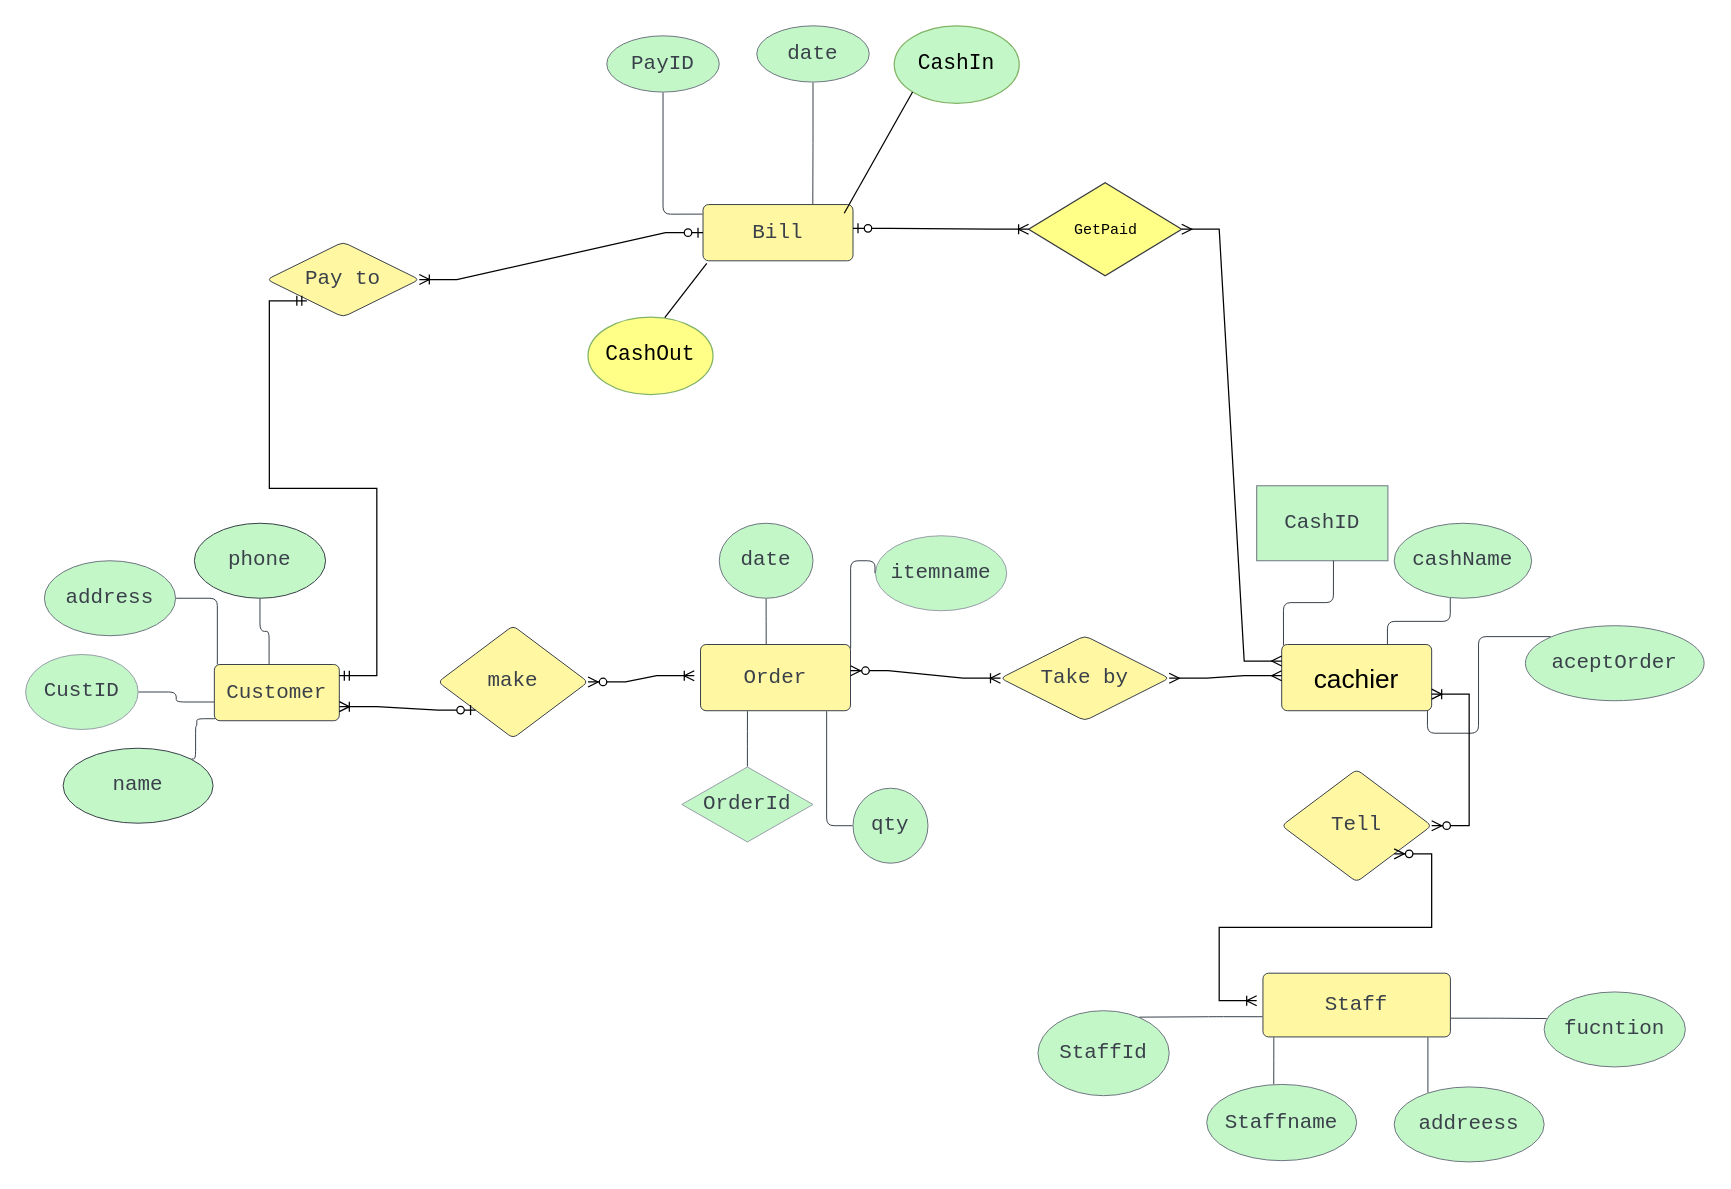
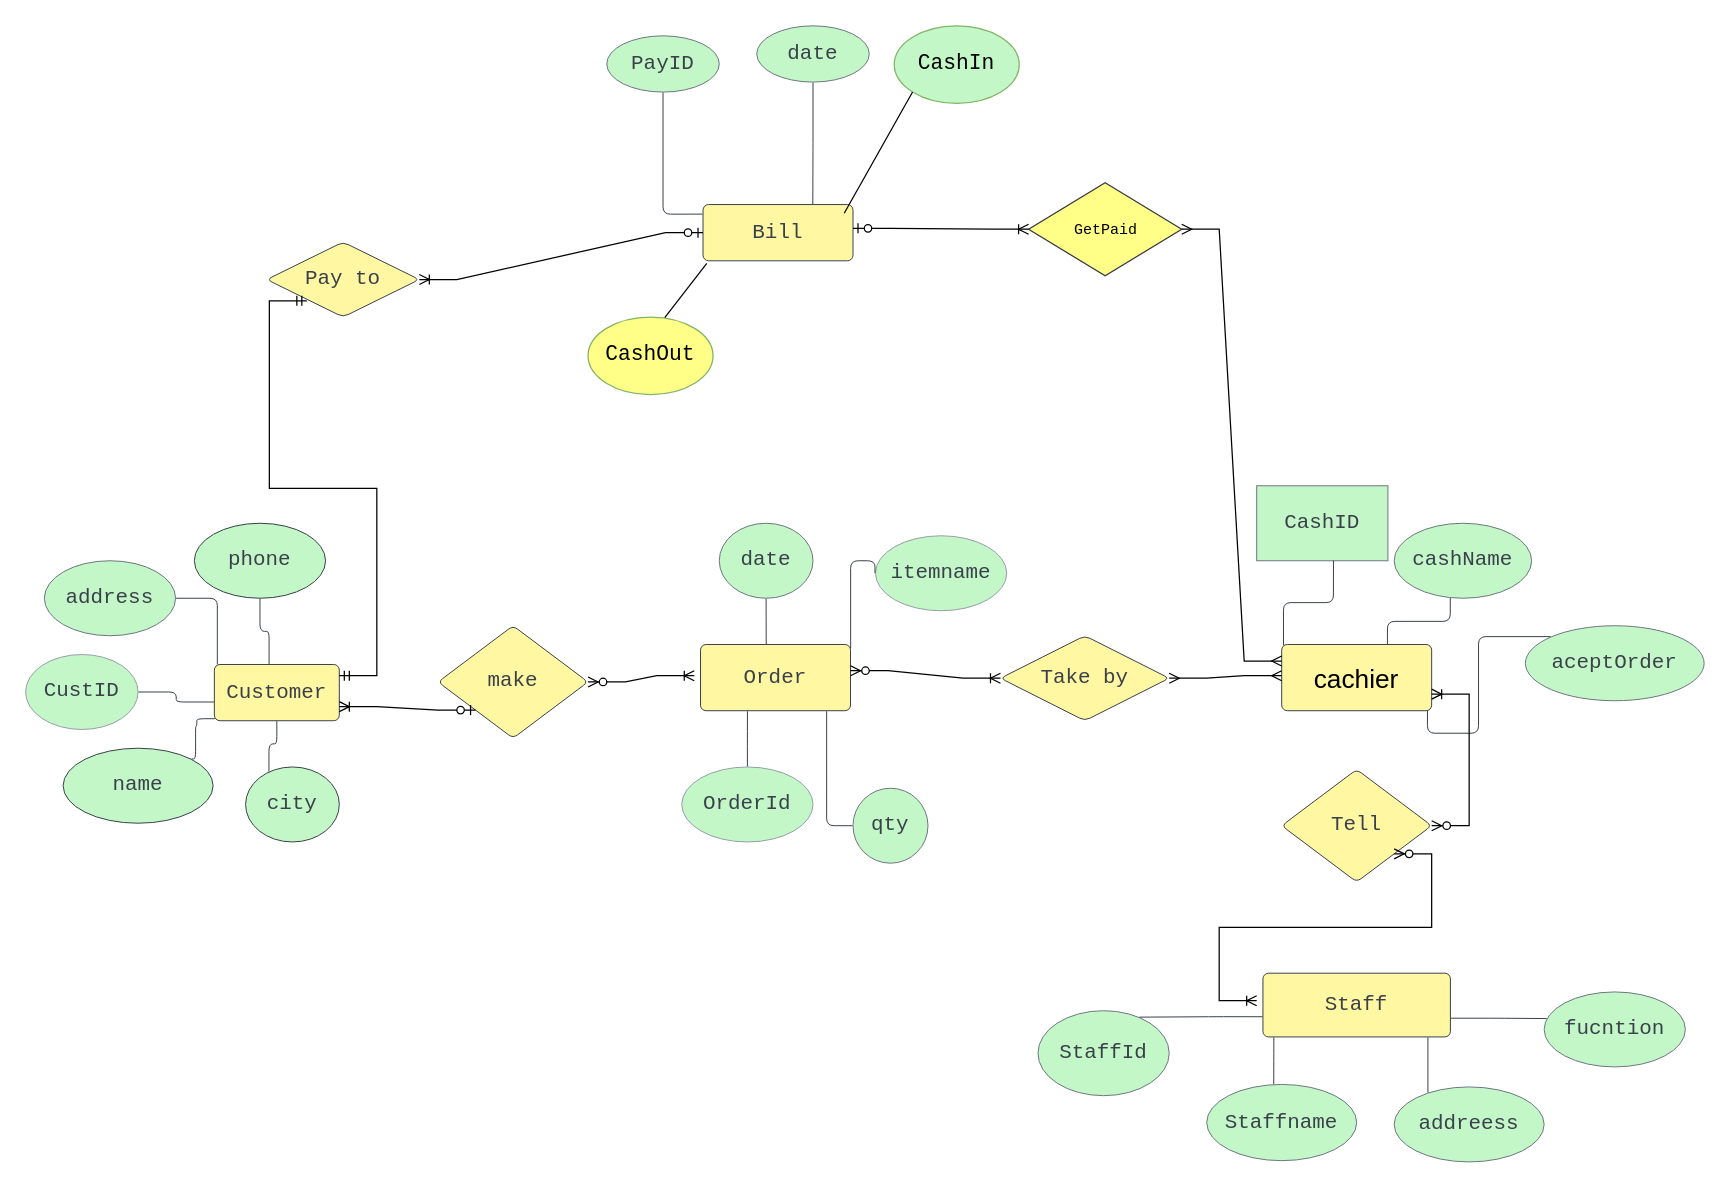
none -> (272, 744)
none -> (293, 804)
(748, 804) -> (748, 804)
